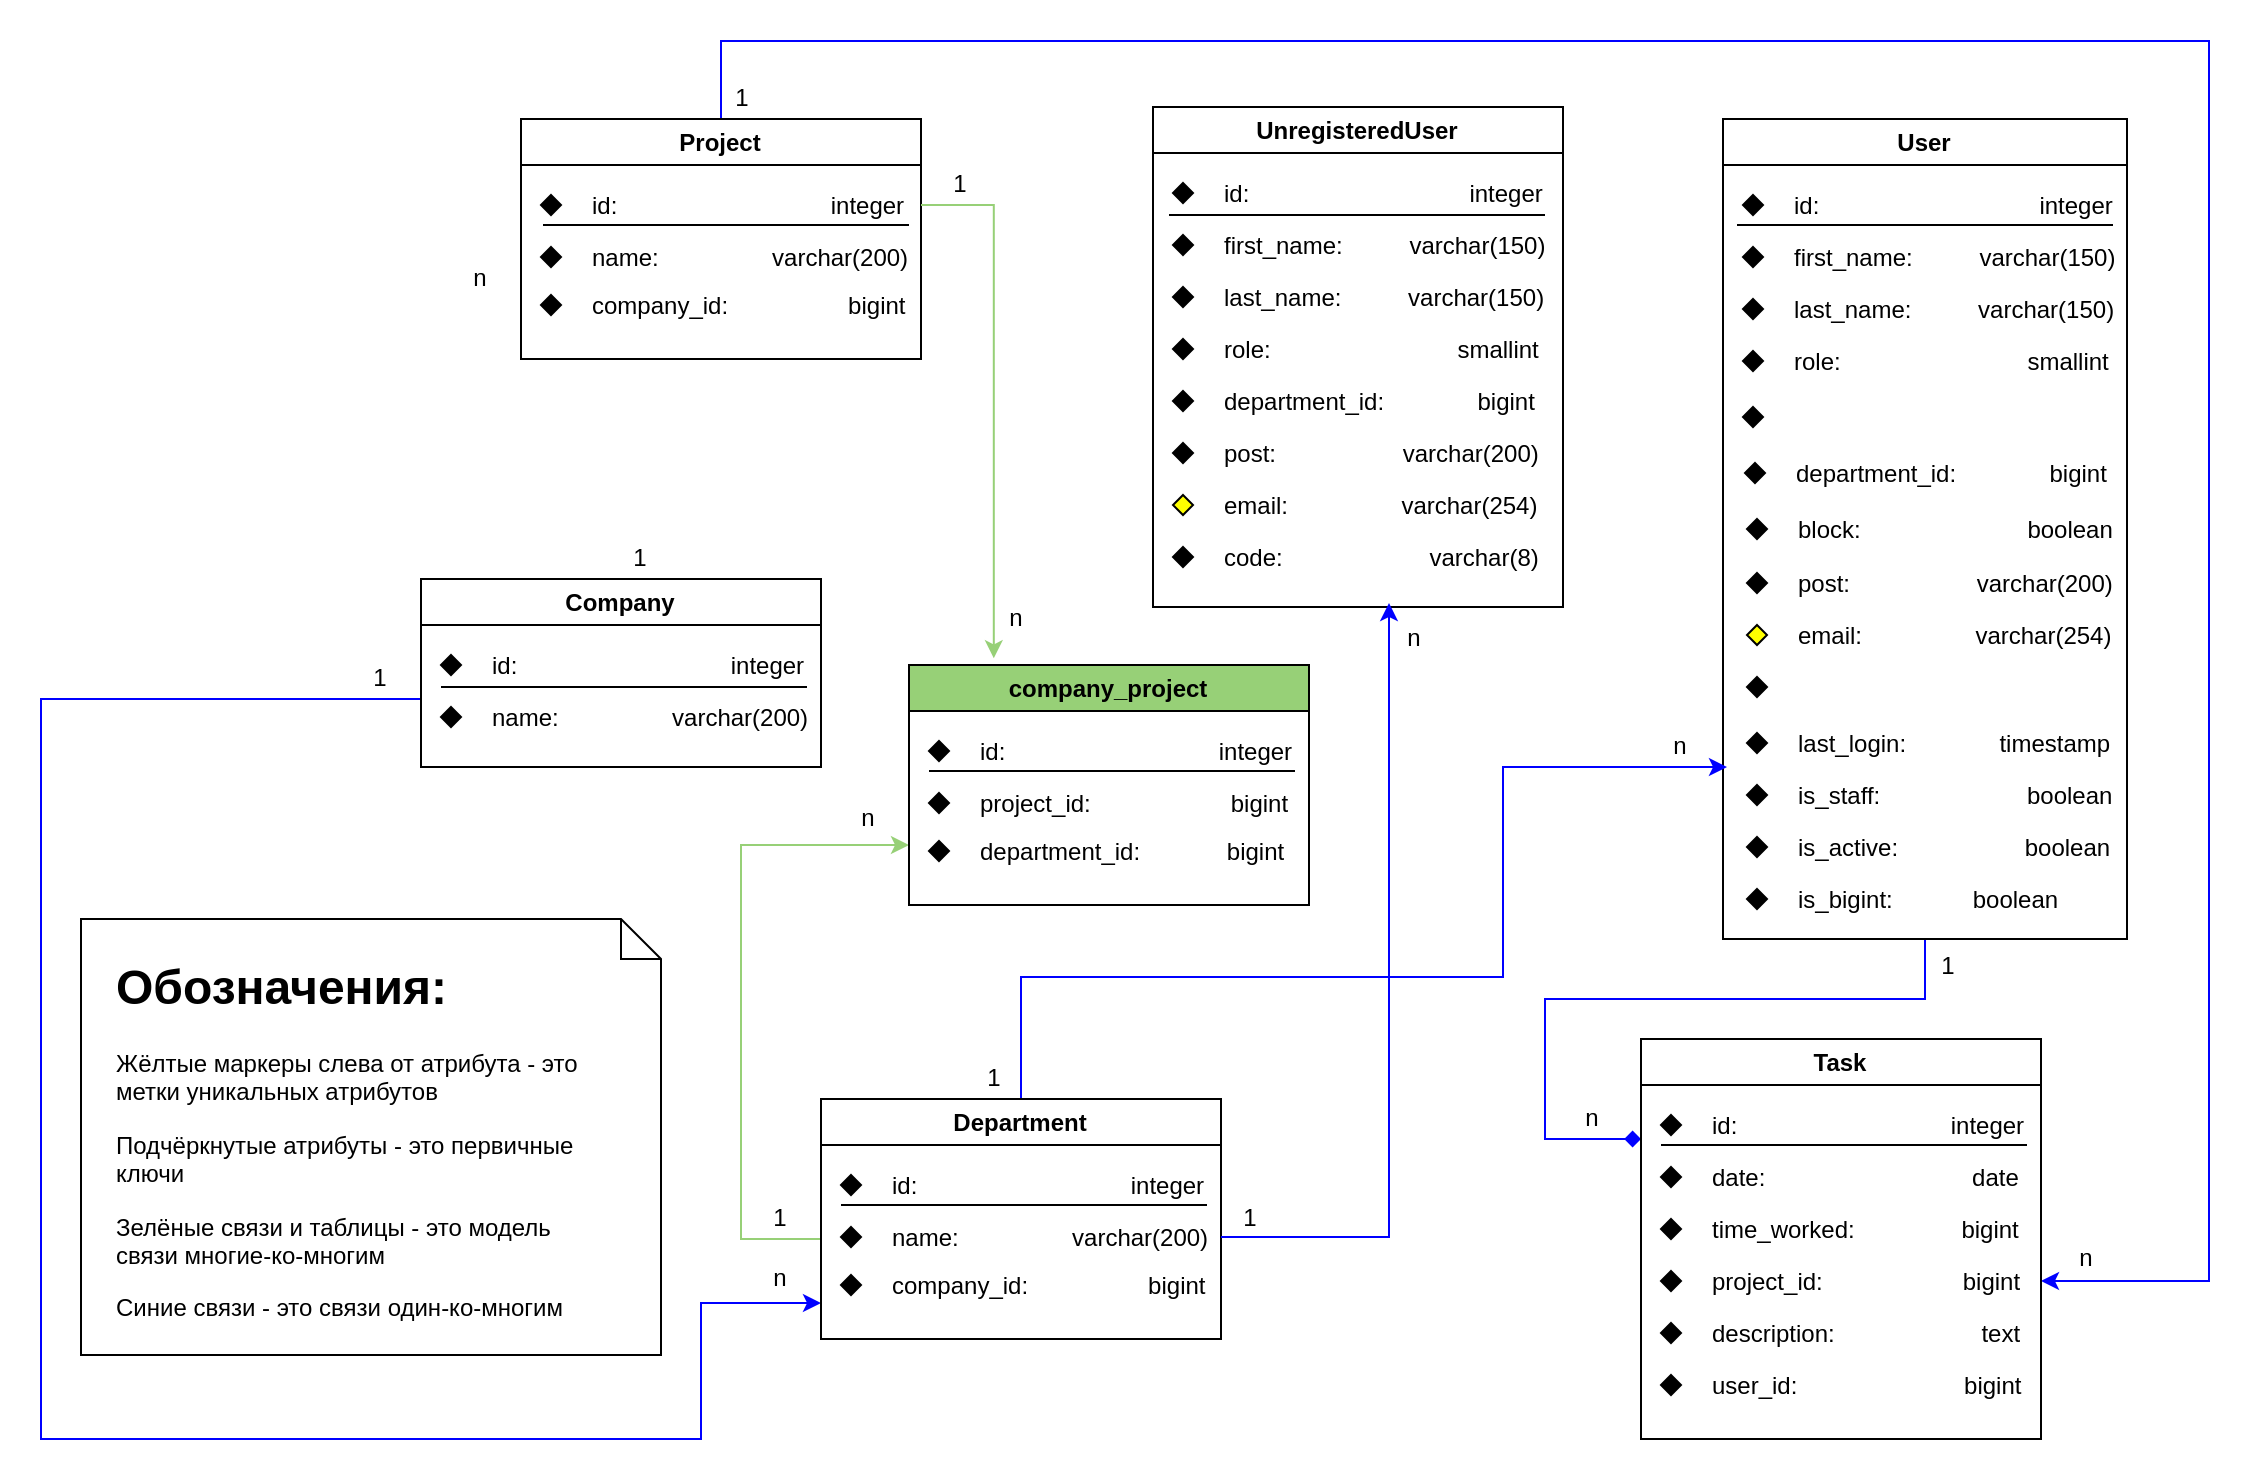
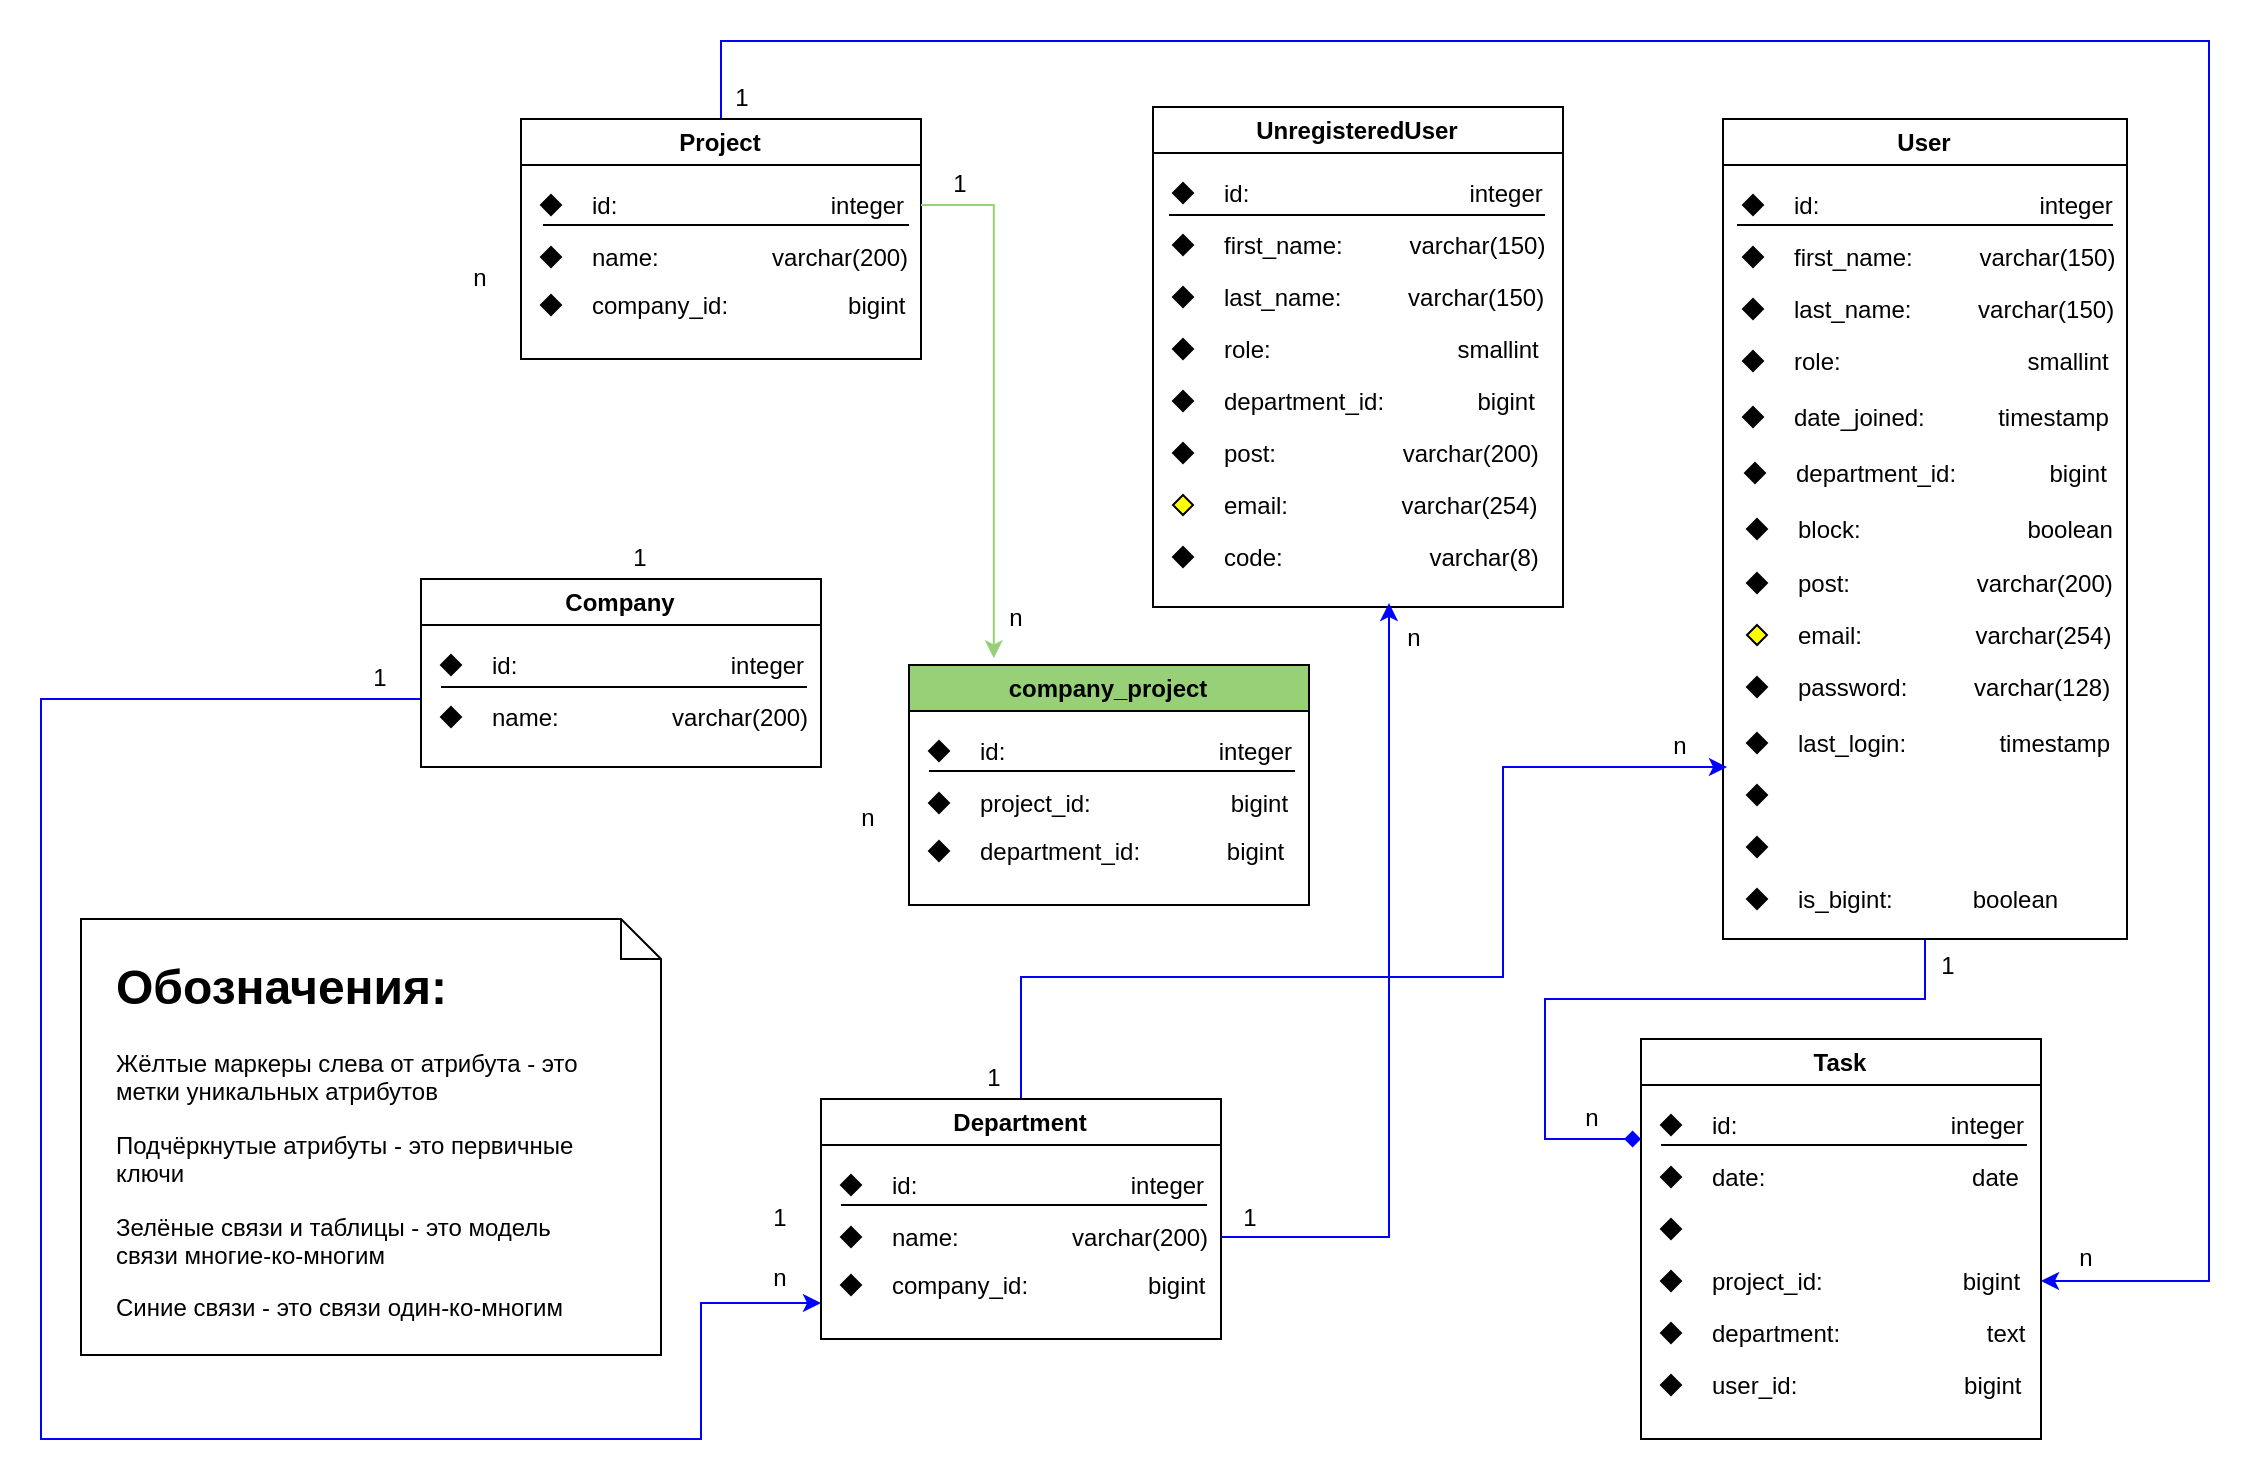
none -> (1953, 417)
none -> (1957, 687)
(1957, 795) -> none
(1957, 847) -> none
(741, 1003) -> none
(1871, 1229) -> none
(1924, 1334) -> (1923, 1334)
